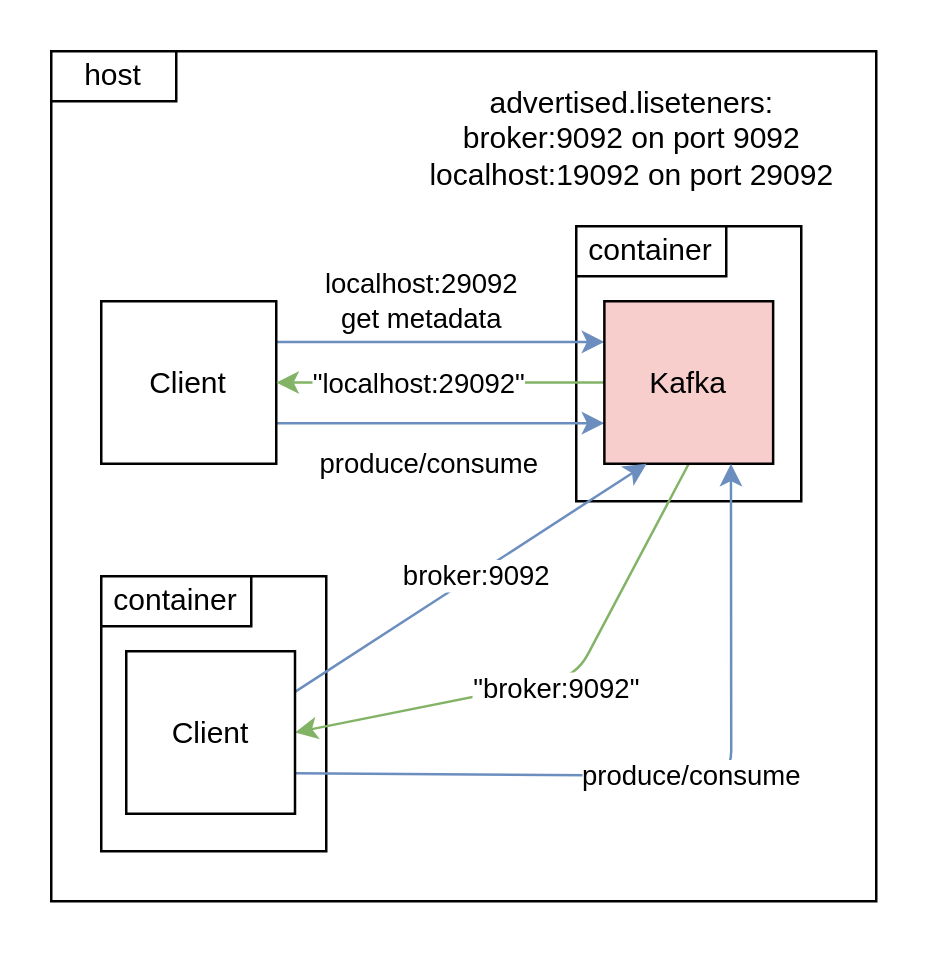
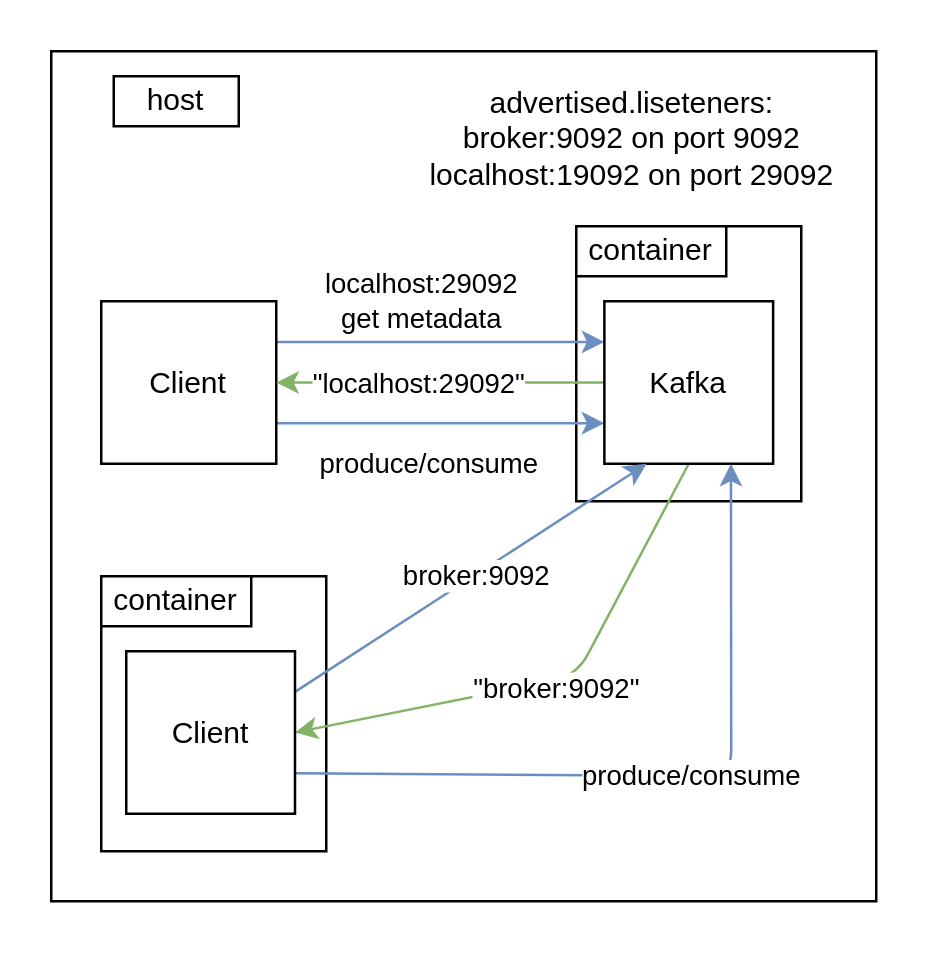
(114, 76) -> (176, 101)
(689, 383) -> (689, 383)
